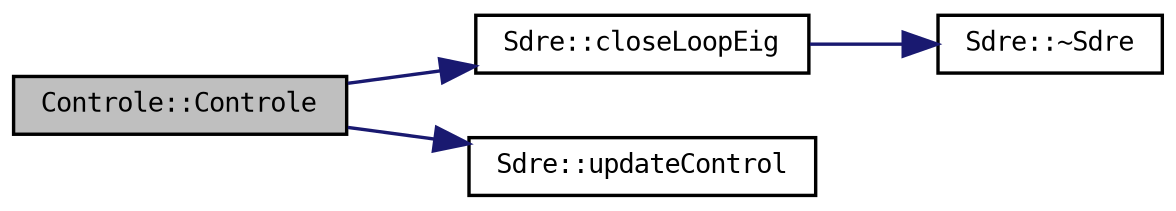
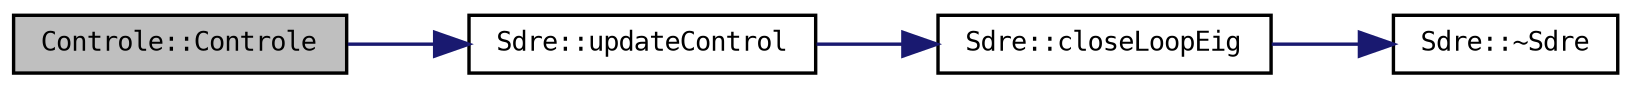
(394, 77) -> (860, 44)
